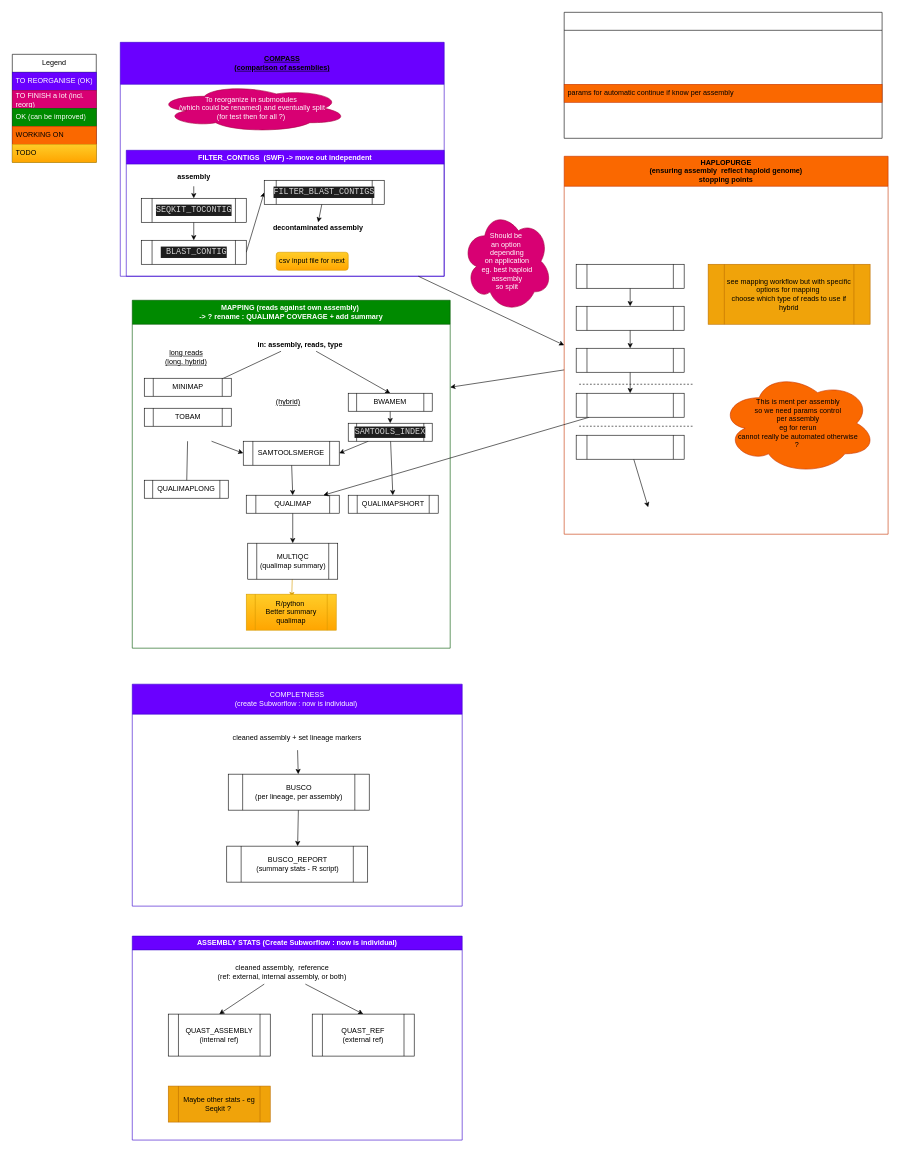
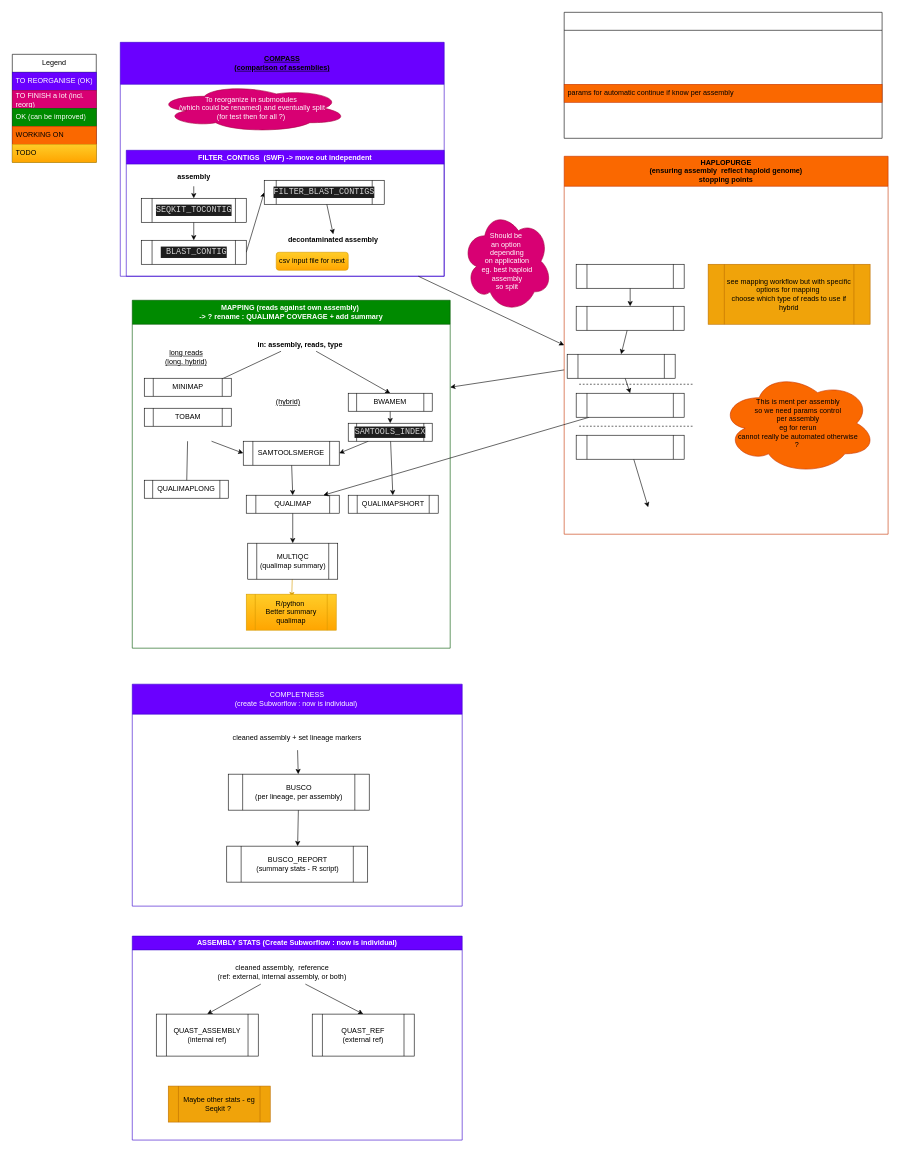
(318, 228) -> (333, 240)
(630, 360) -> (621, 366)
(219, 1035) -> (207, 1035)
